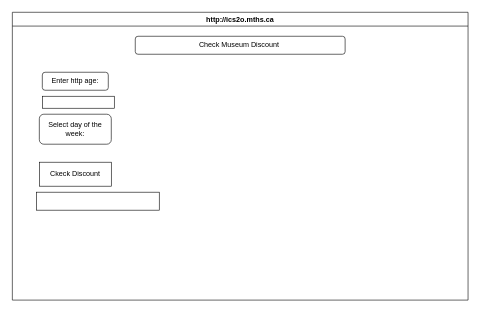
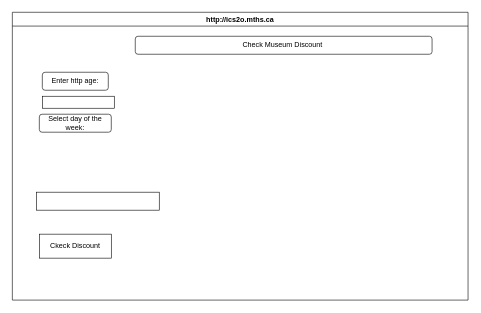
(240, 45) -> (284, 45)
(75, 129) -> (75, 123)
(75, 174) -> (75, 246)
